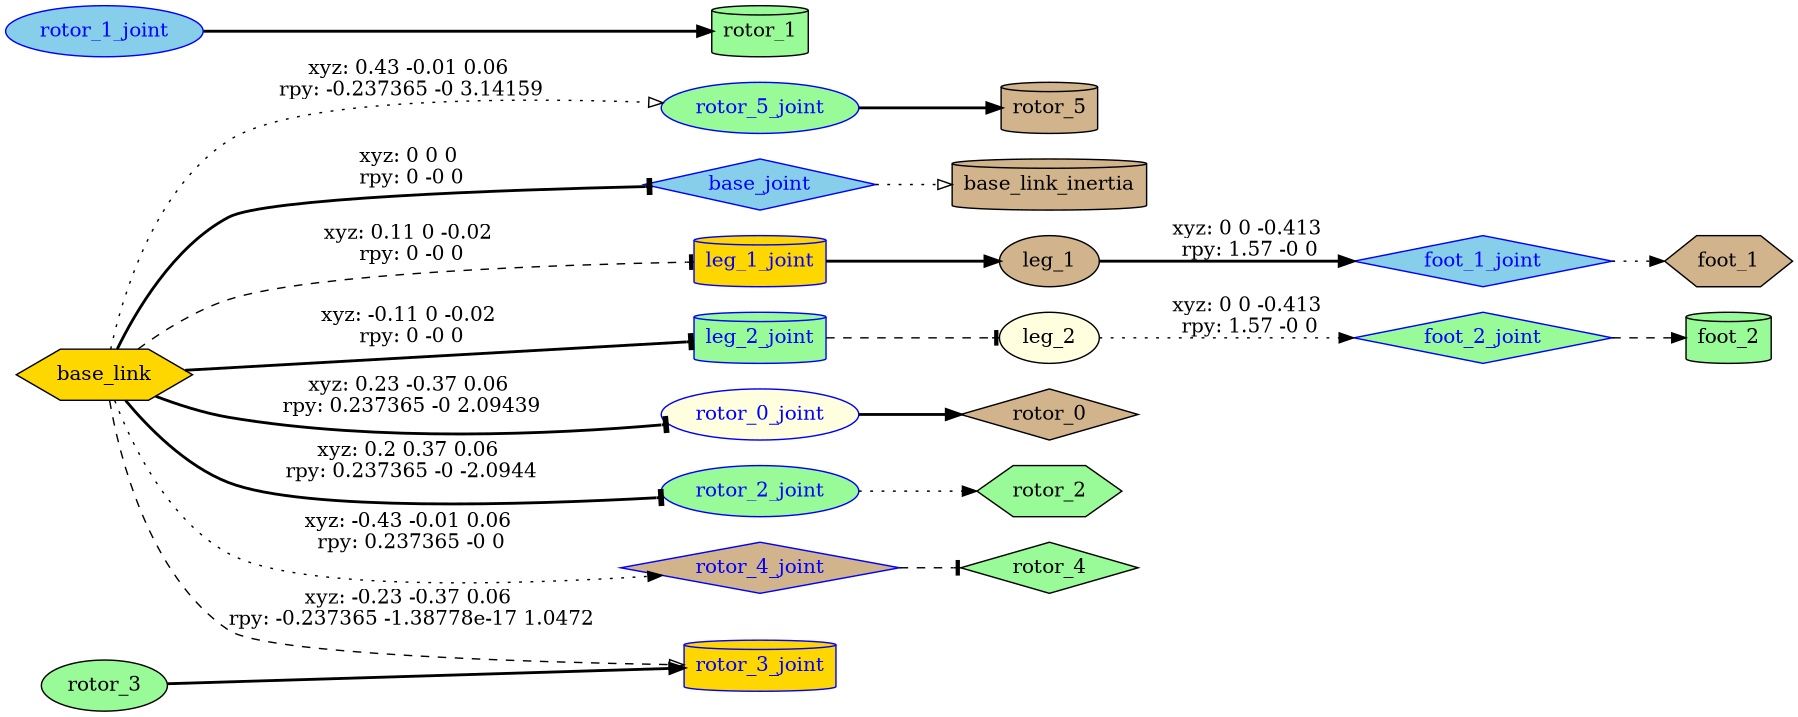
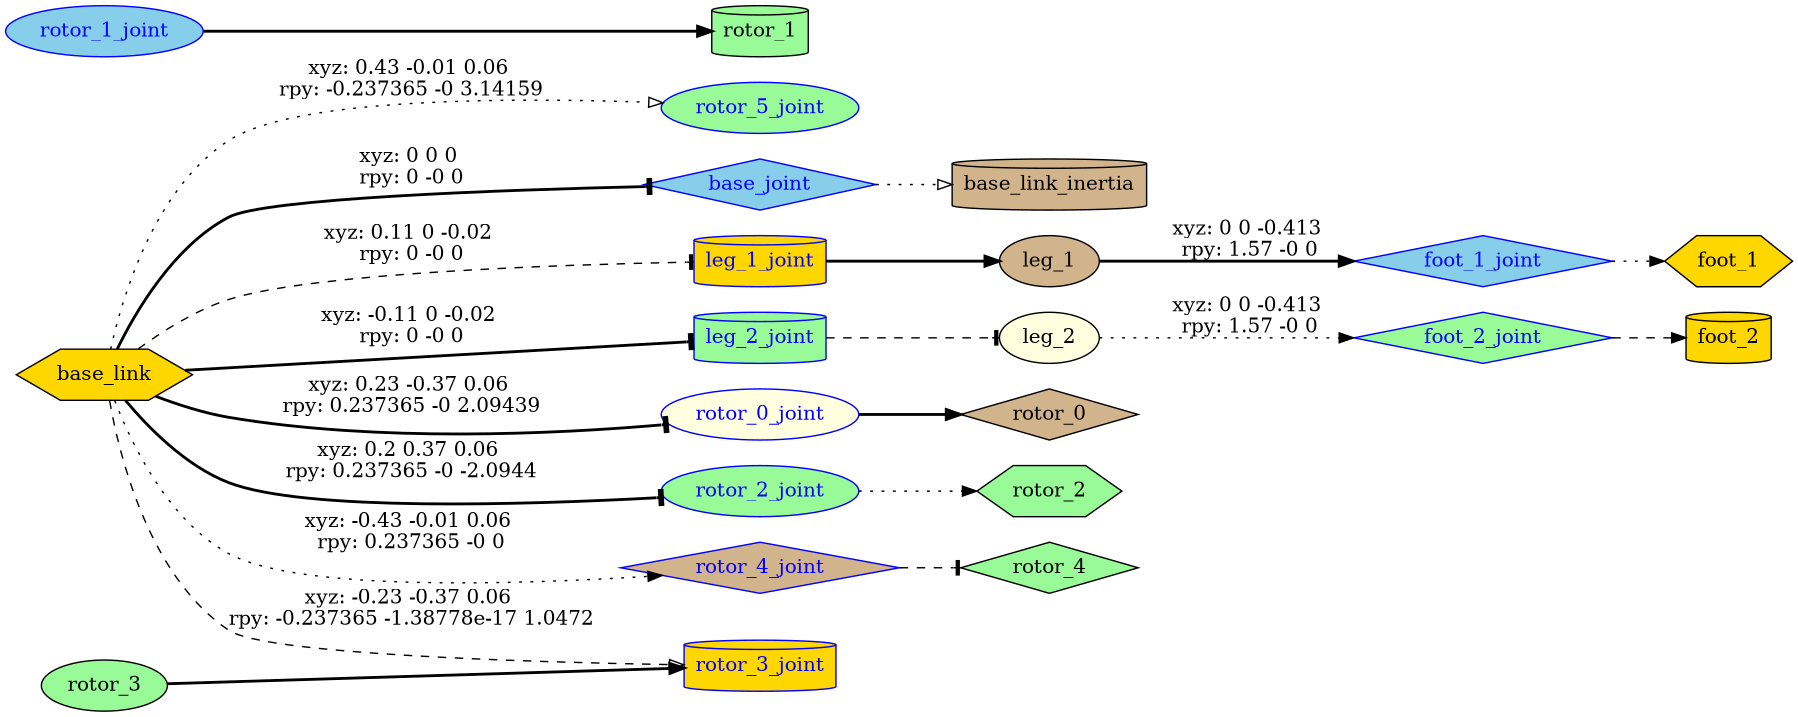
(1049, 108) -> none
(1729, 261) -> (1729, 261)
(1729, 338) -> (1729, 338)
